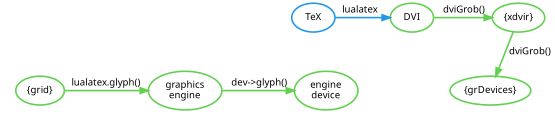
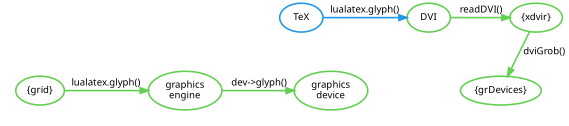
(363, 10) -> (365, 10)
(463, 10) -> (480, 10)
(326, 91) -> (331, 91)
